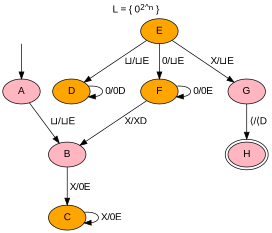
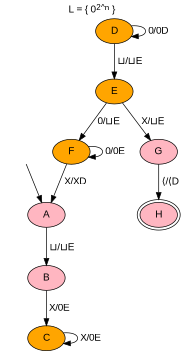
(118, 59) -> (114, 58)
(116, 121) -> (60, 180)
